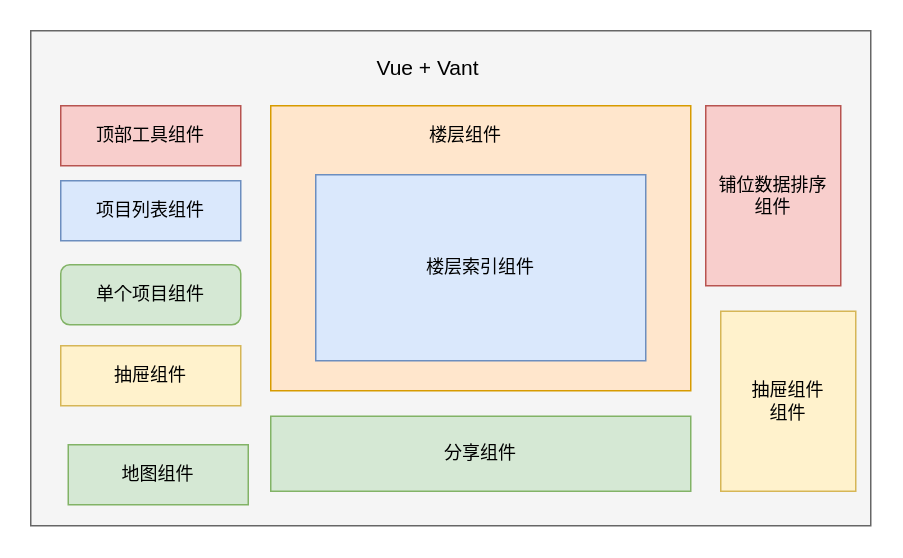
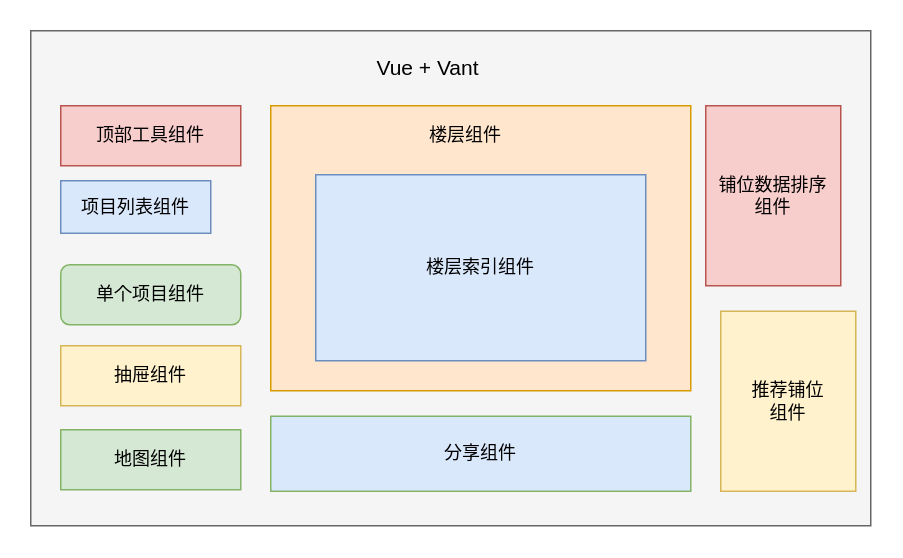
(151, 211) -> (136, 207)
(788, 401) -> (788, 401)
(481, 454) -> (481, 454)
(158, 475) -> (151, 460)
